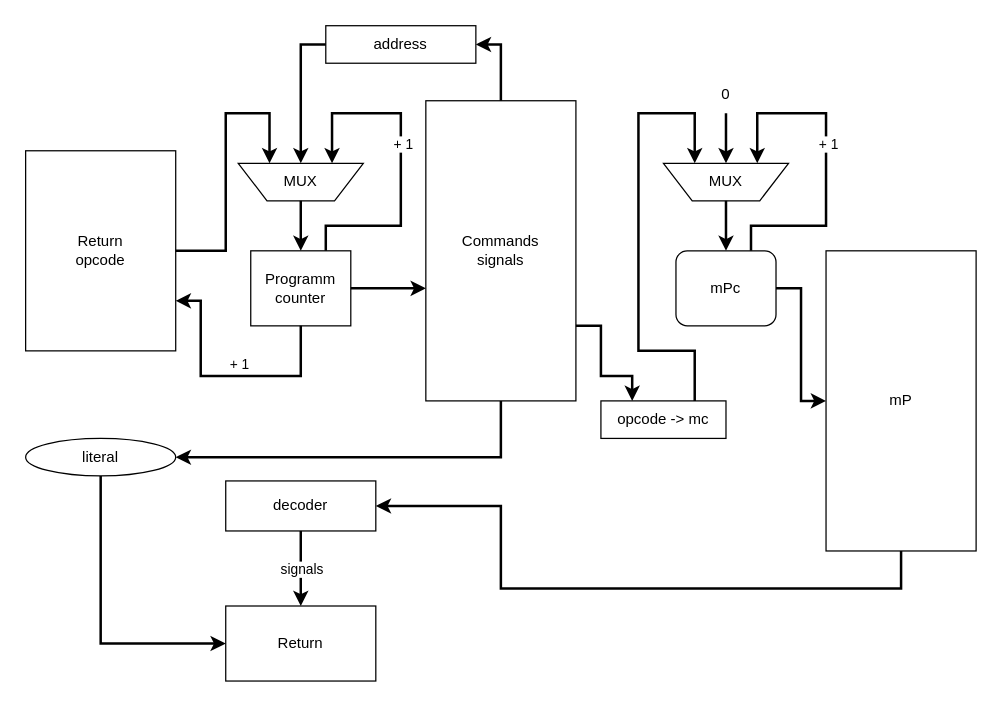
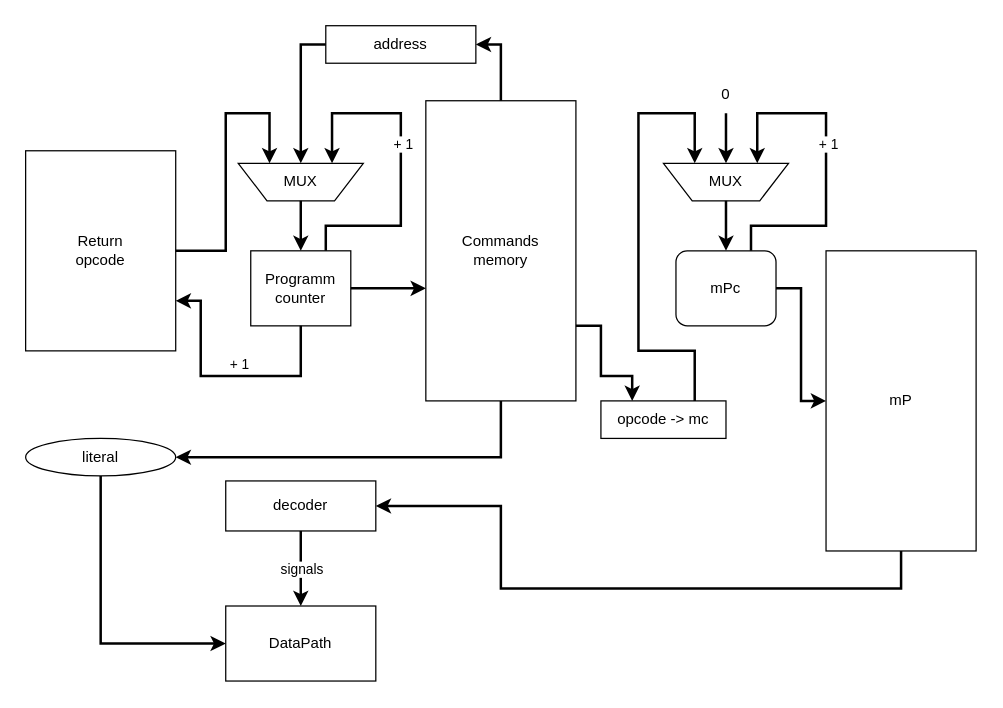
(501, 251) -> (501, 251)
(301, 643) -> (301, 643)
